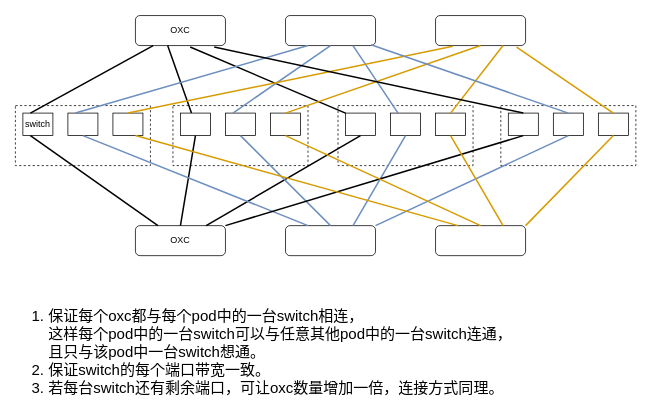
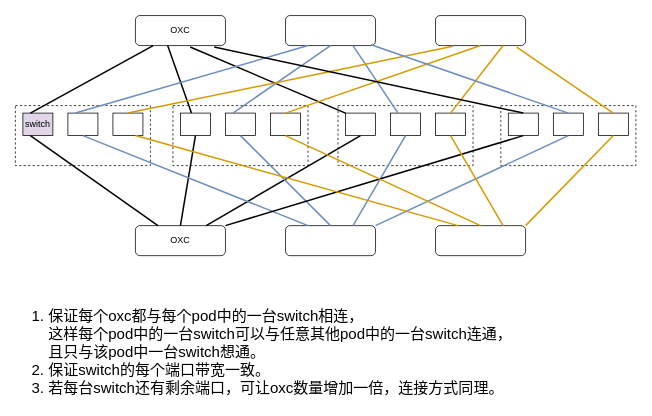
(38, 124) -> (38, 124)
